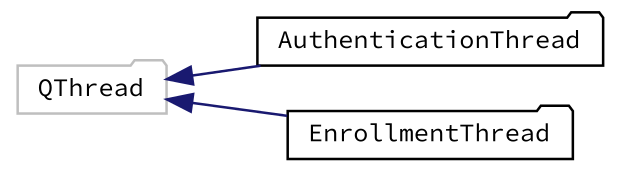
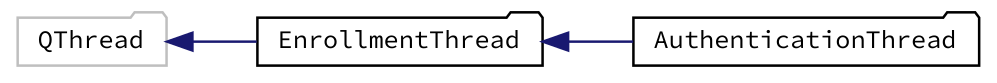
(226, 71) -> (601, 42)
